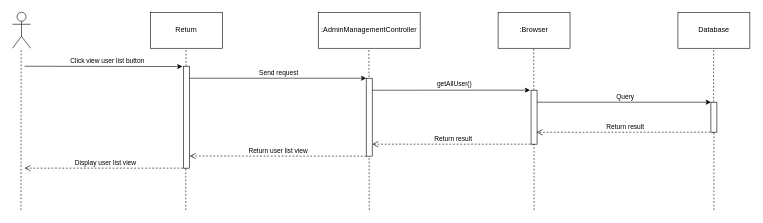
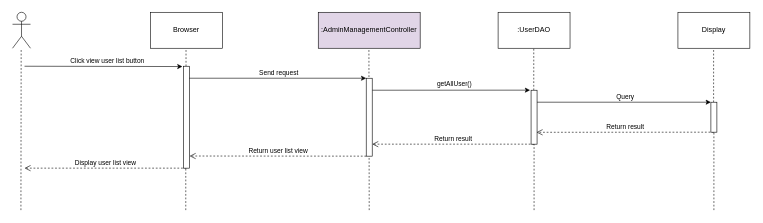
(186, 30) -> (186, 30)
(369, 30) -> (369, 30)
(534, 30) -> (534, 30)
(714, 30) -> (714, 30)
